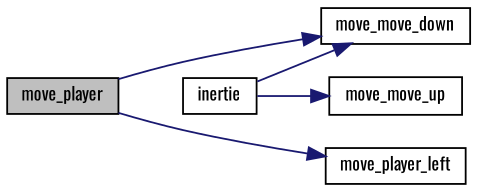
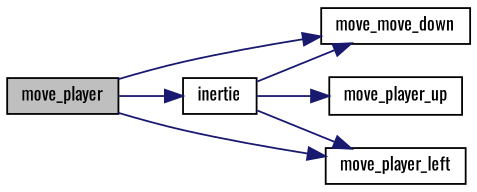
none -> (142, 96)
(396, 96) -> (396, 96)
none -> (296, 126)
